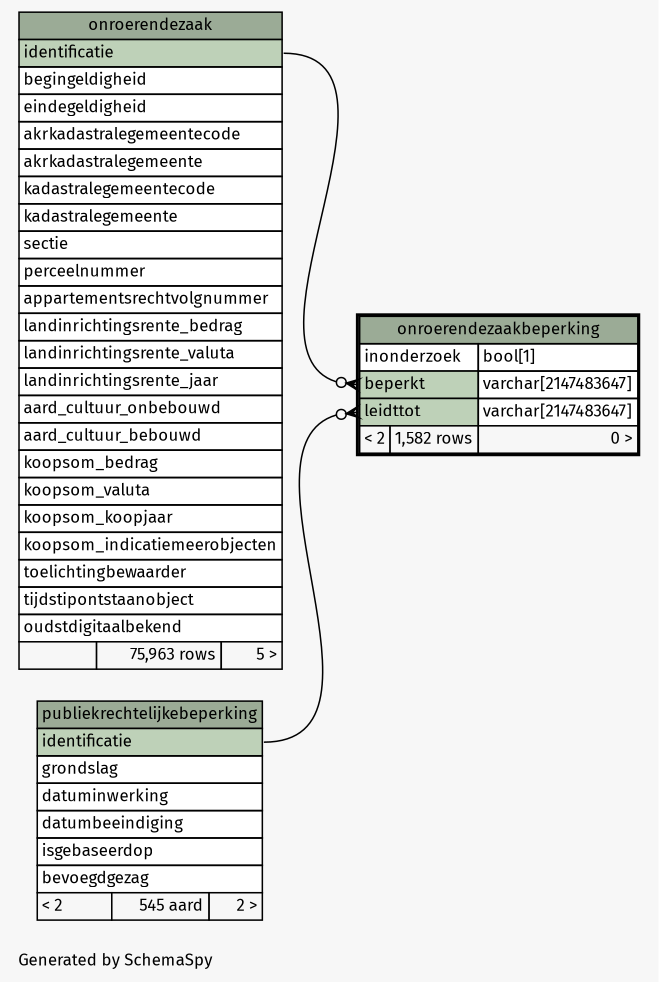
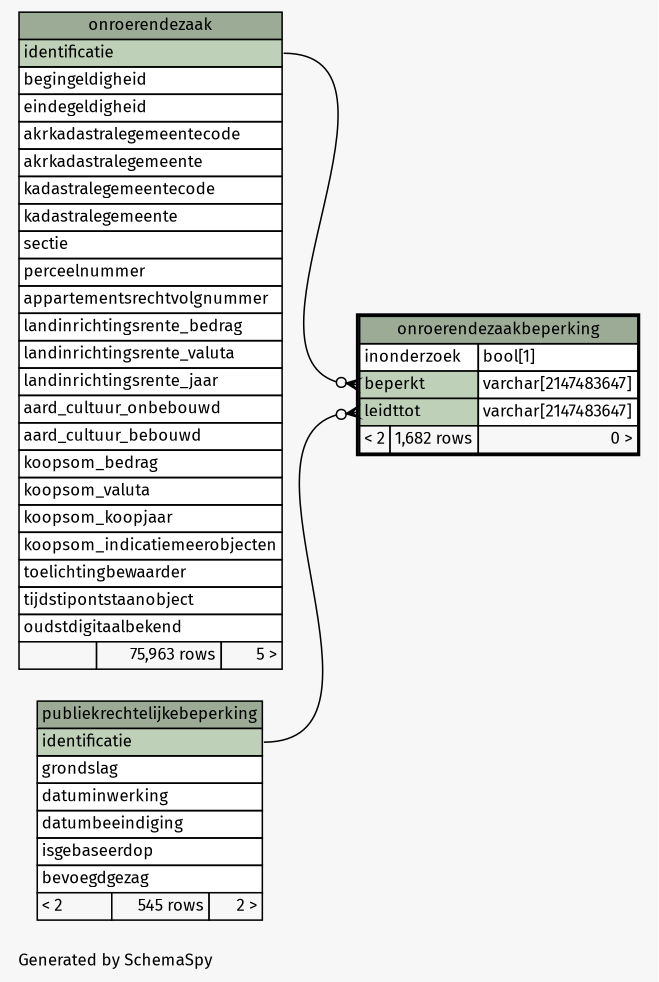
(434, 439) -> (434, 439)
(172, 906) -> (171, 906)
